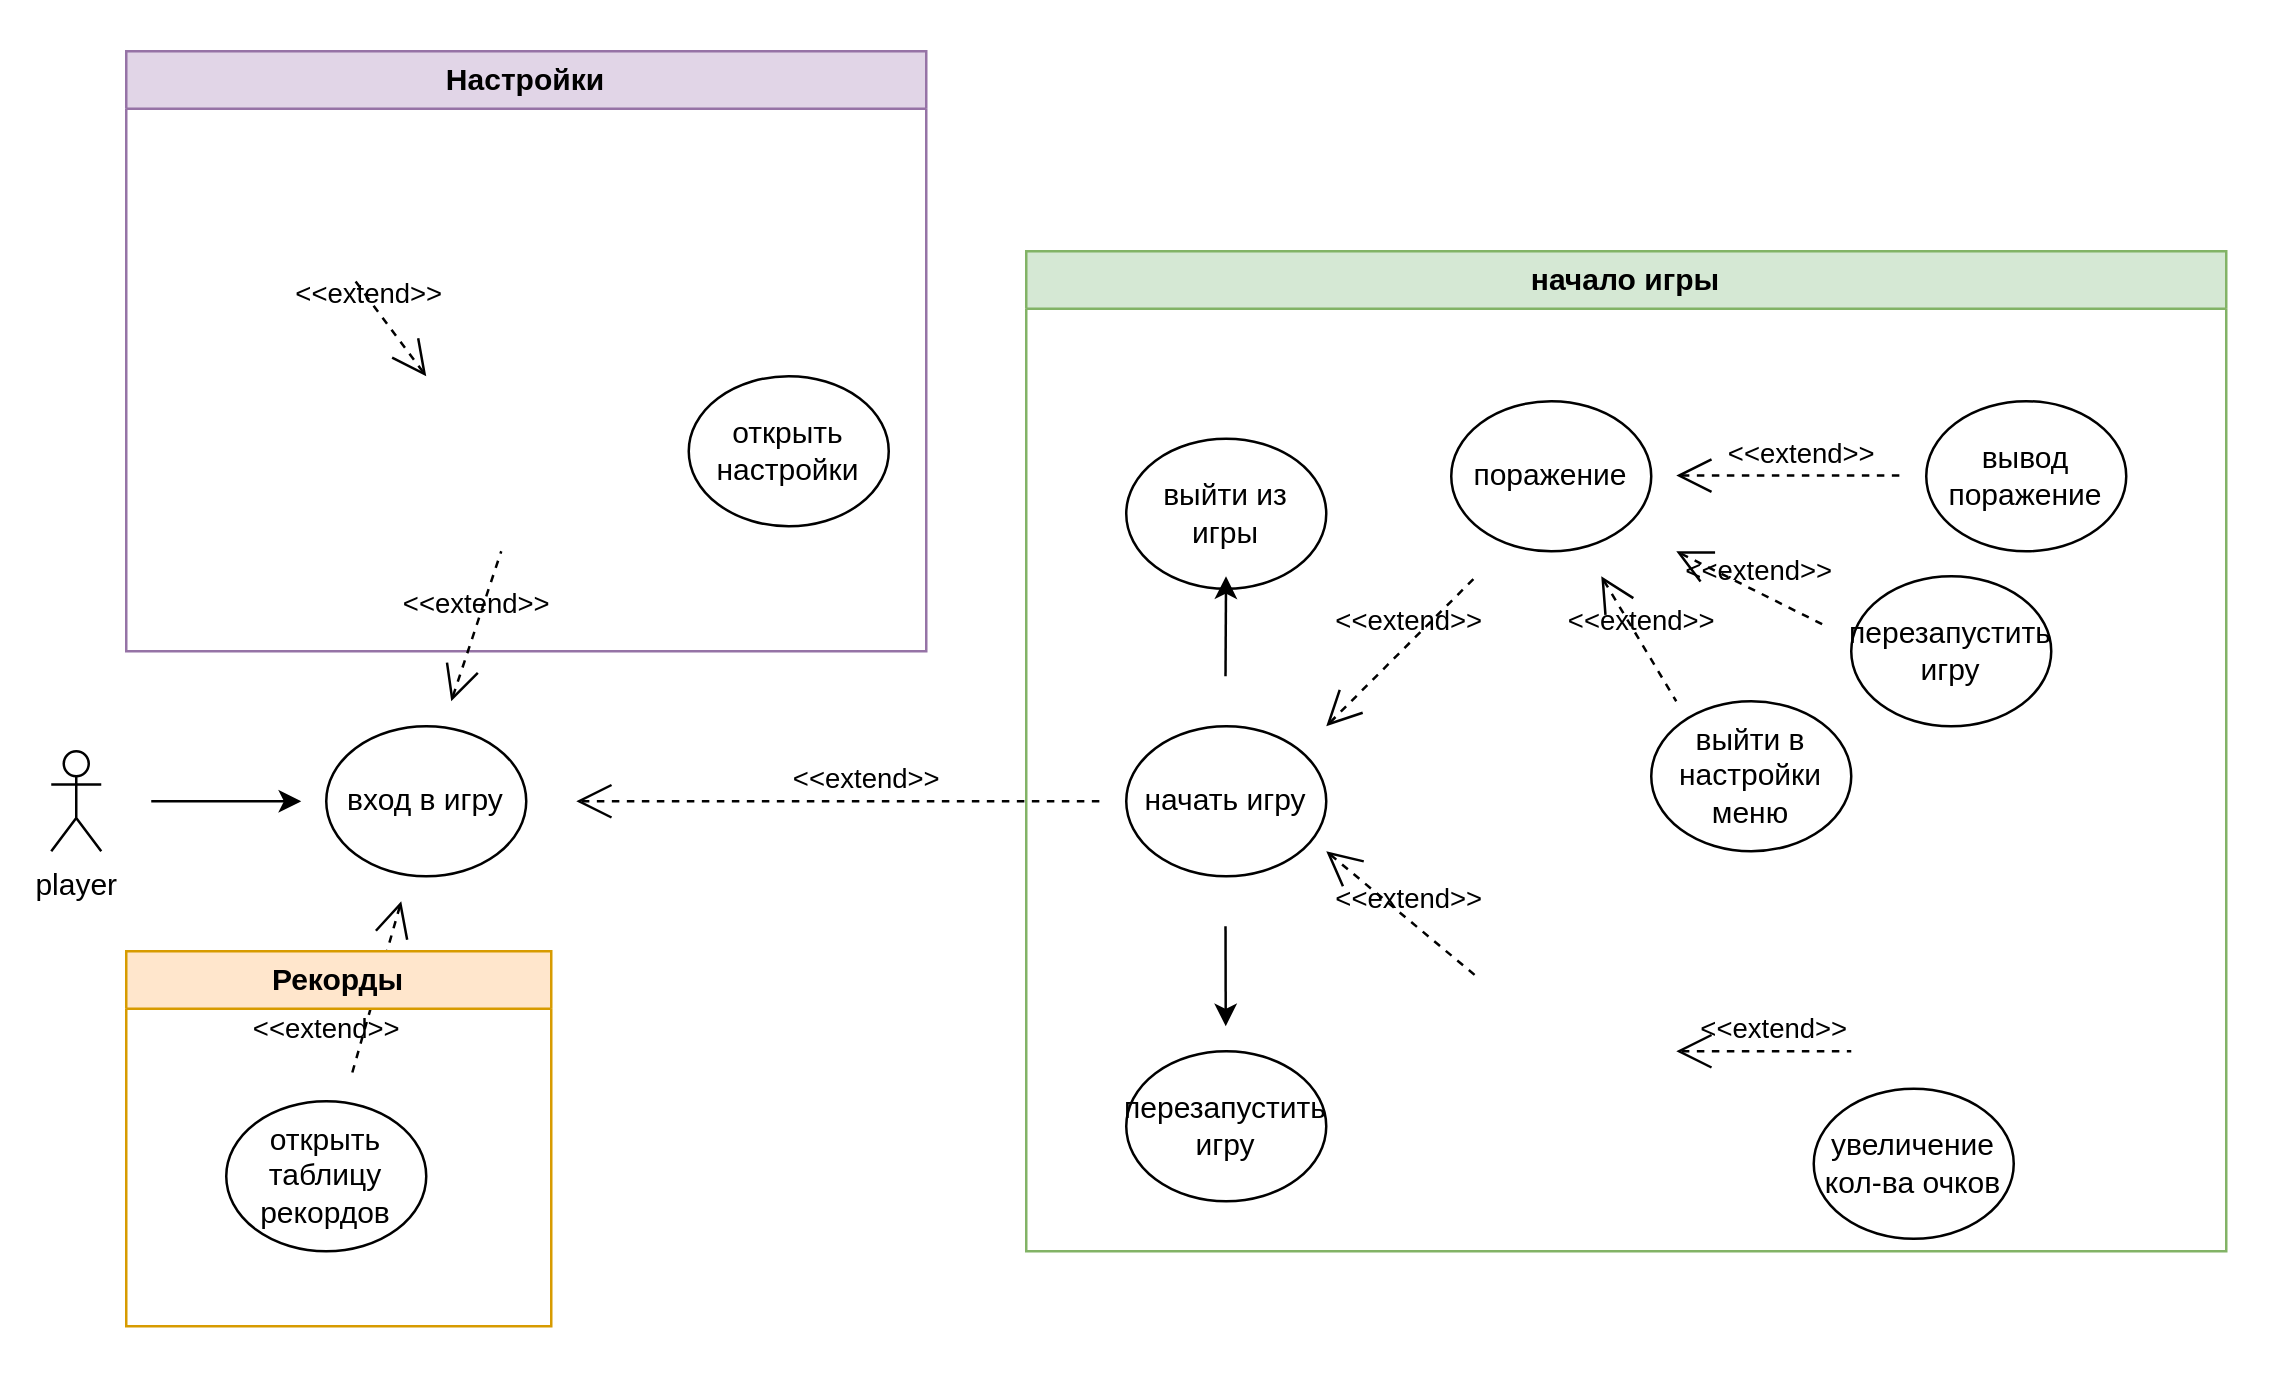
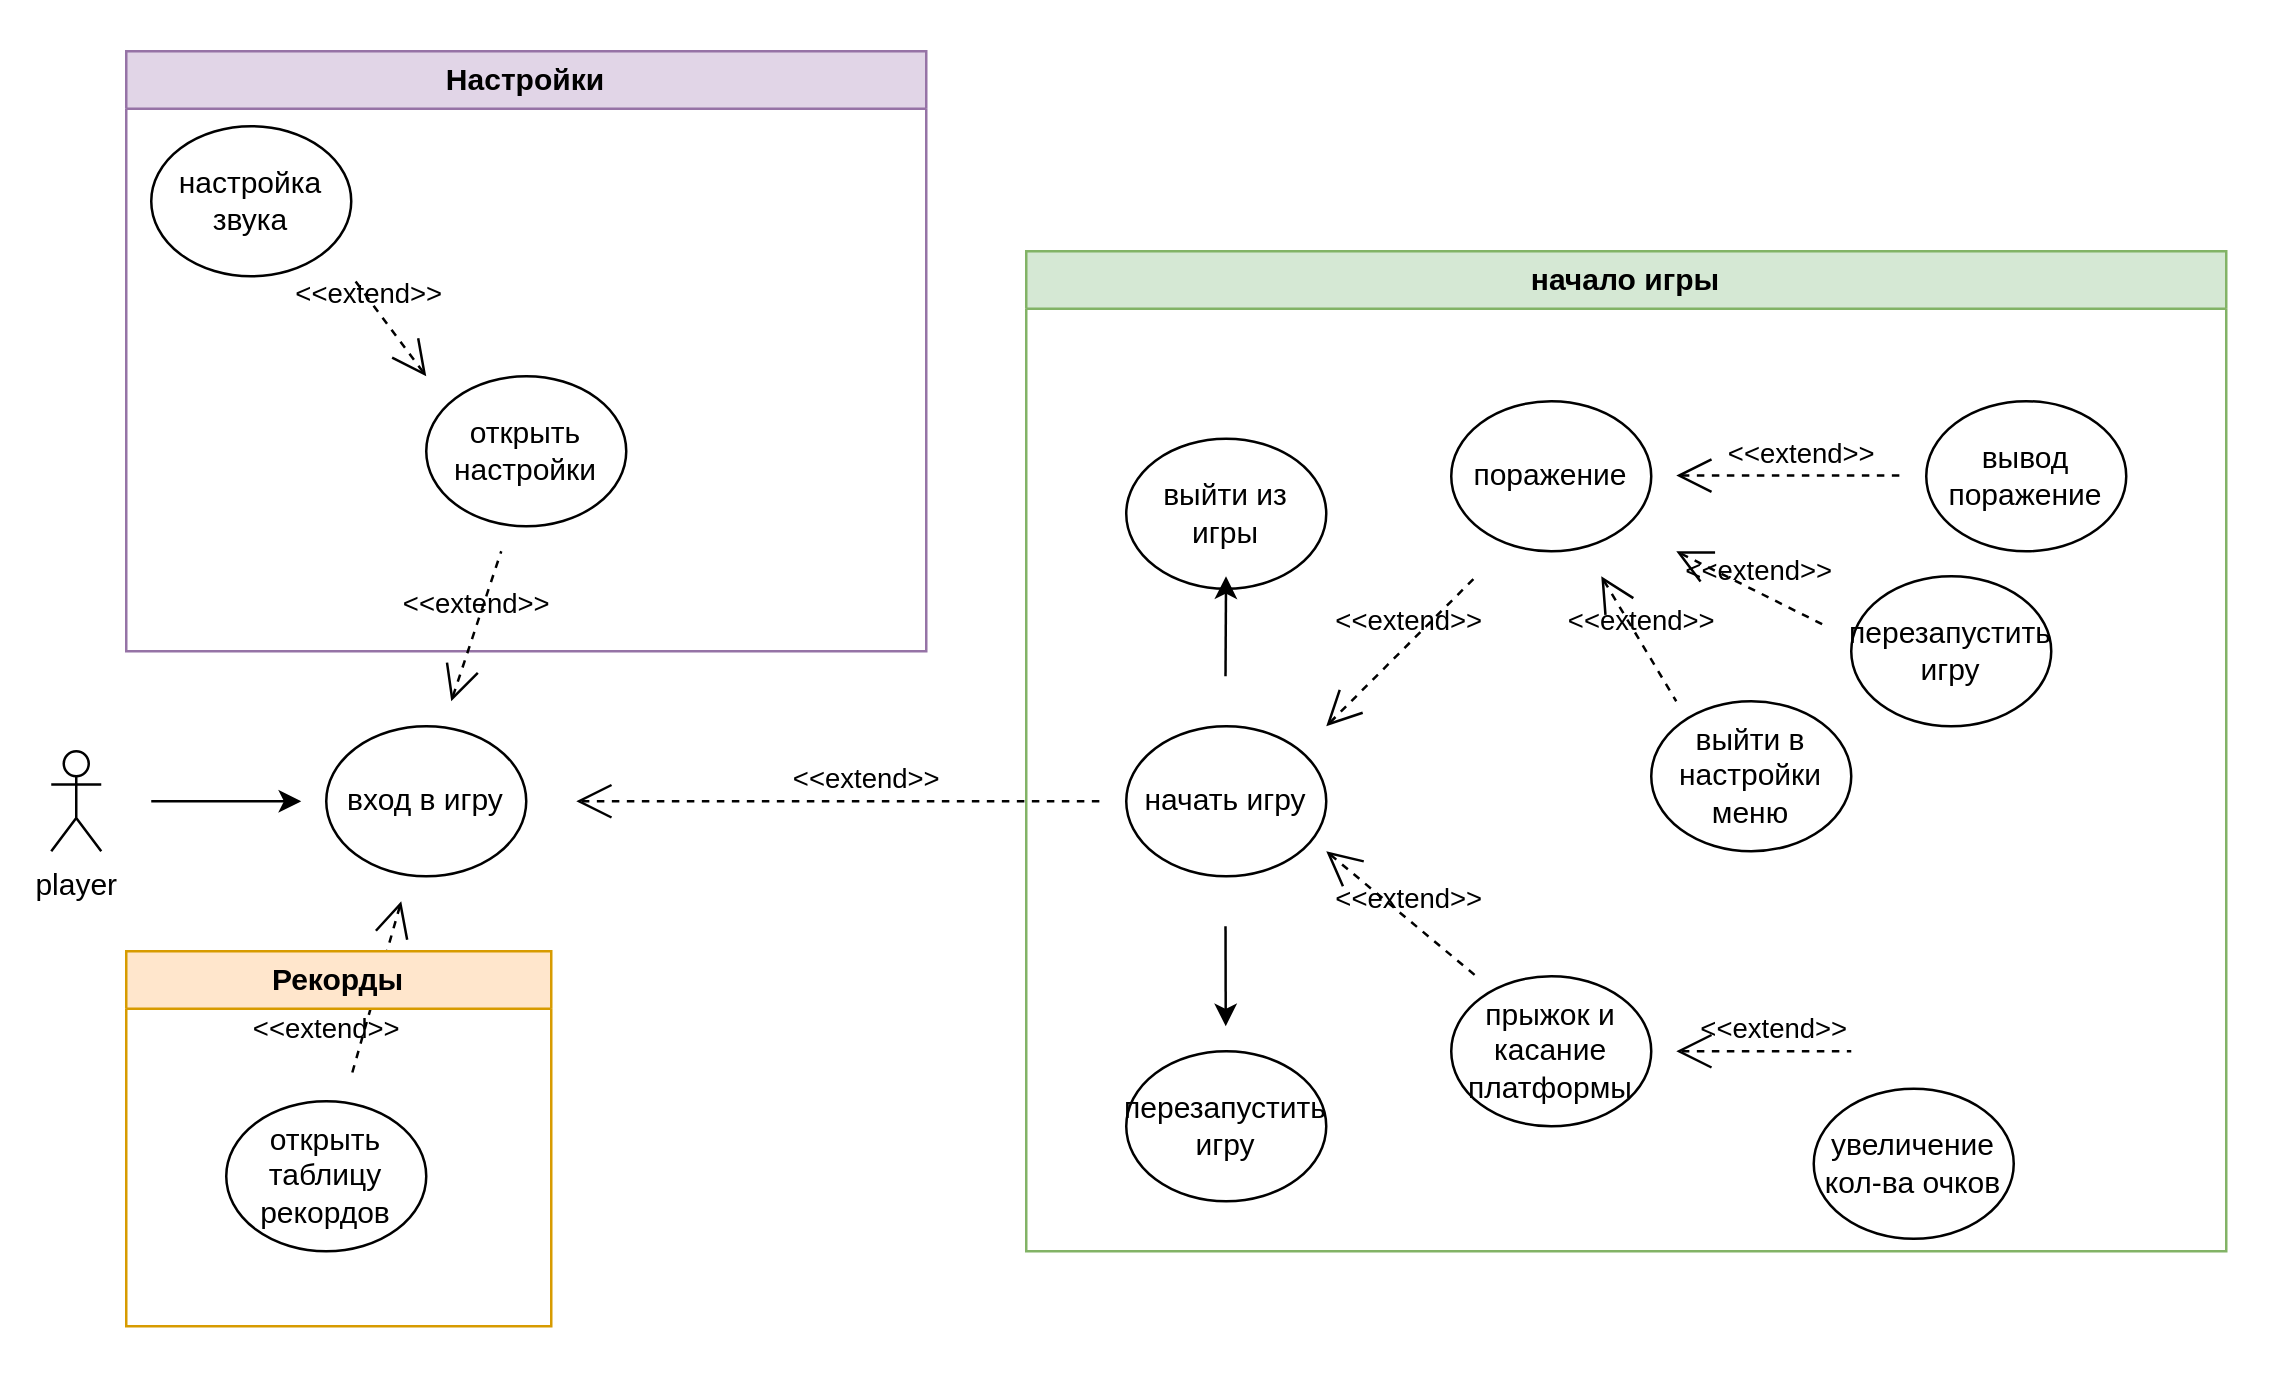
none -> (251, 201)
(789, 451) -> (526, 451)
none -> (1551, 1051)
